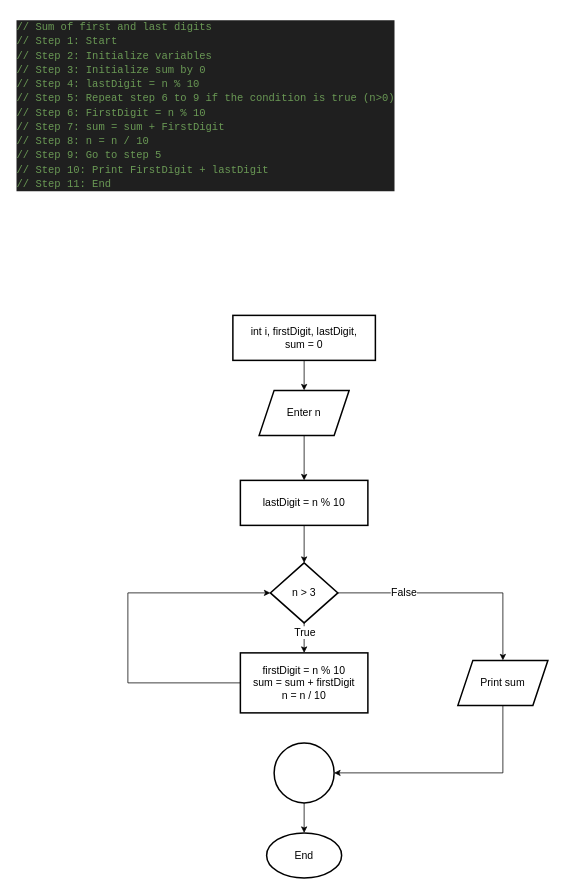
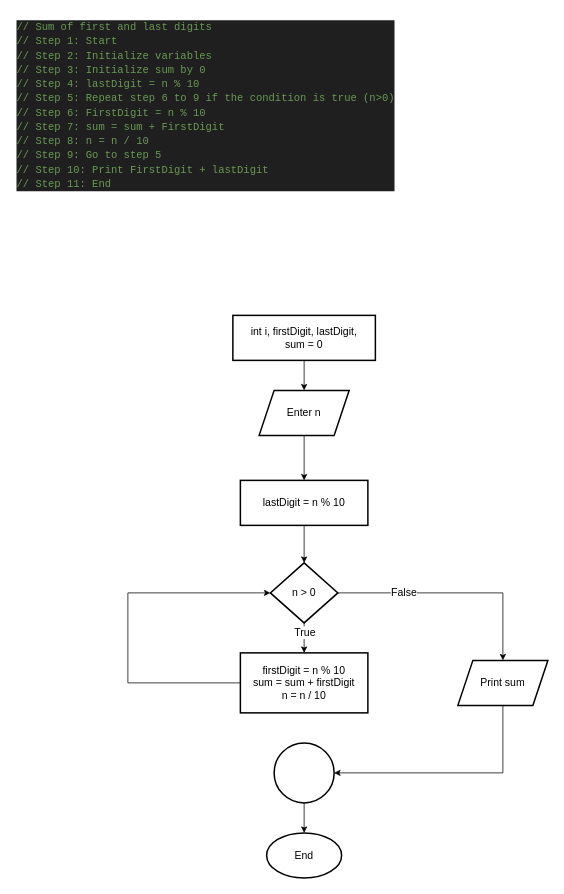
(304, 593) -> (304, 593)
